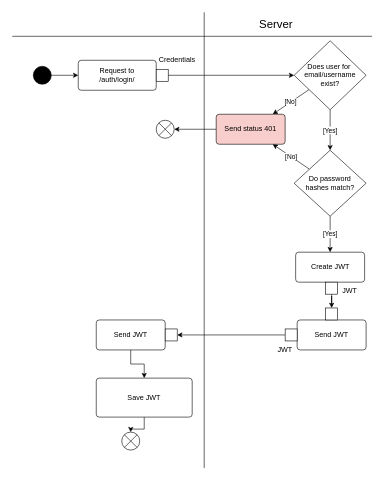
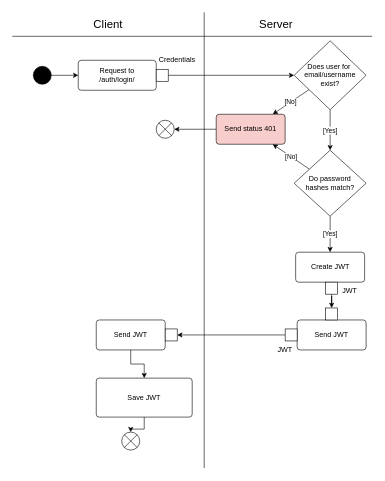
none -> (108, 24)
